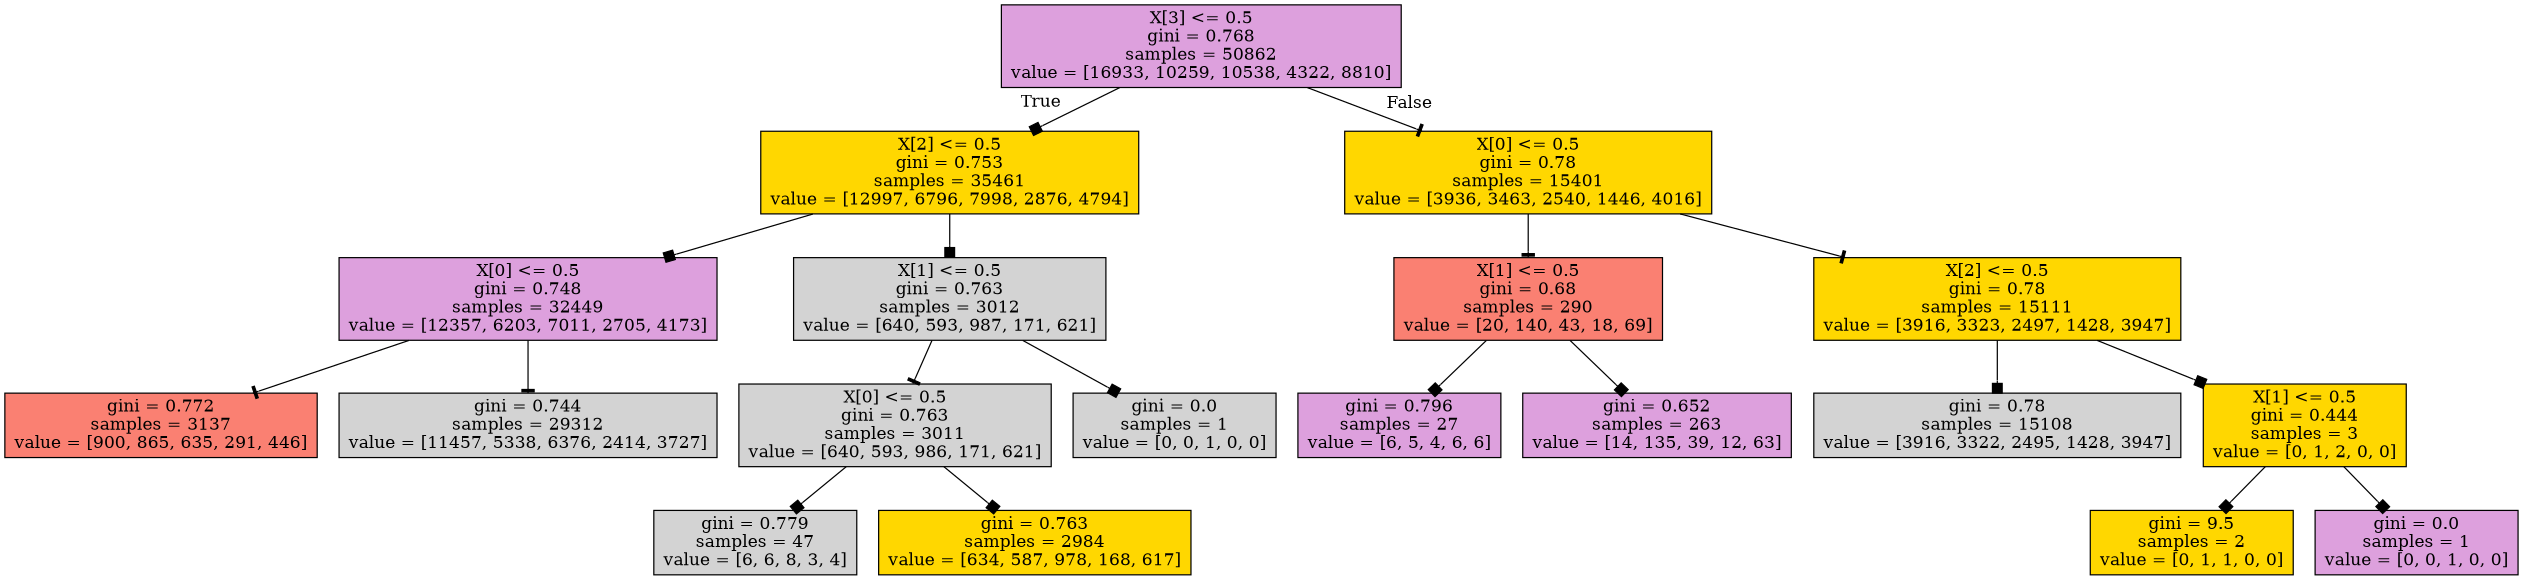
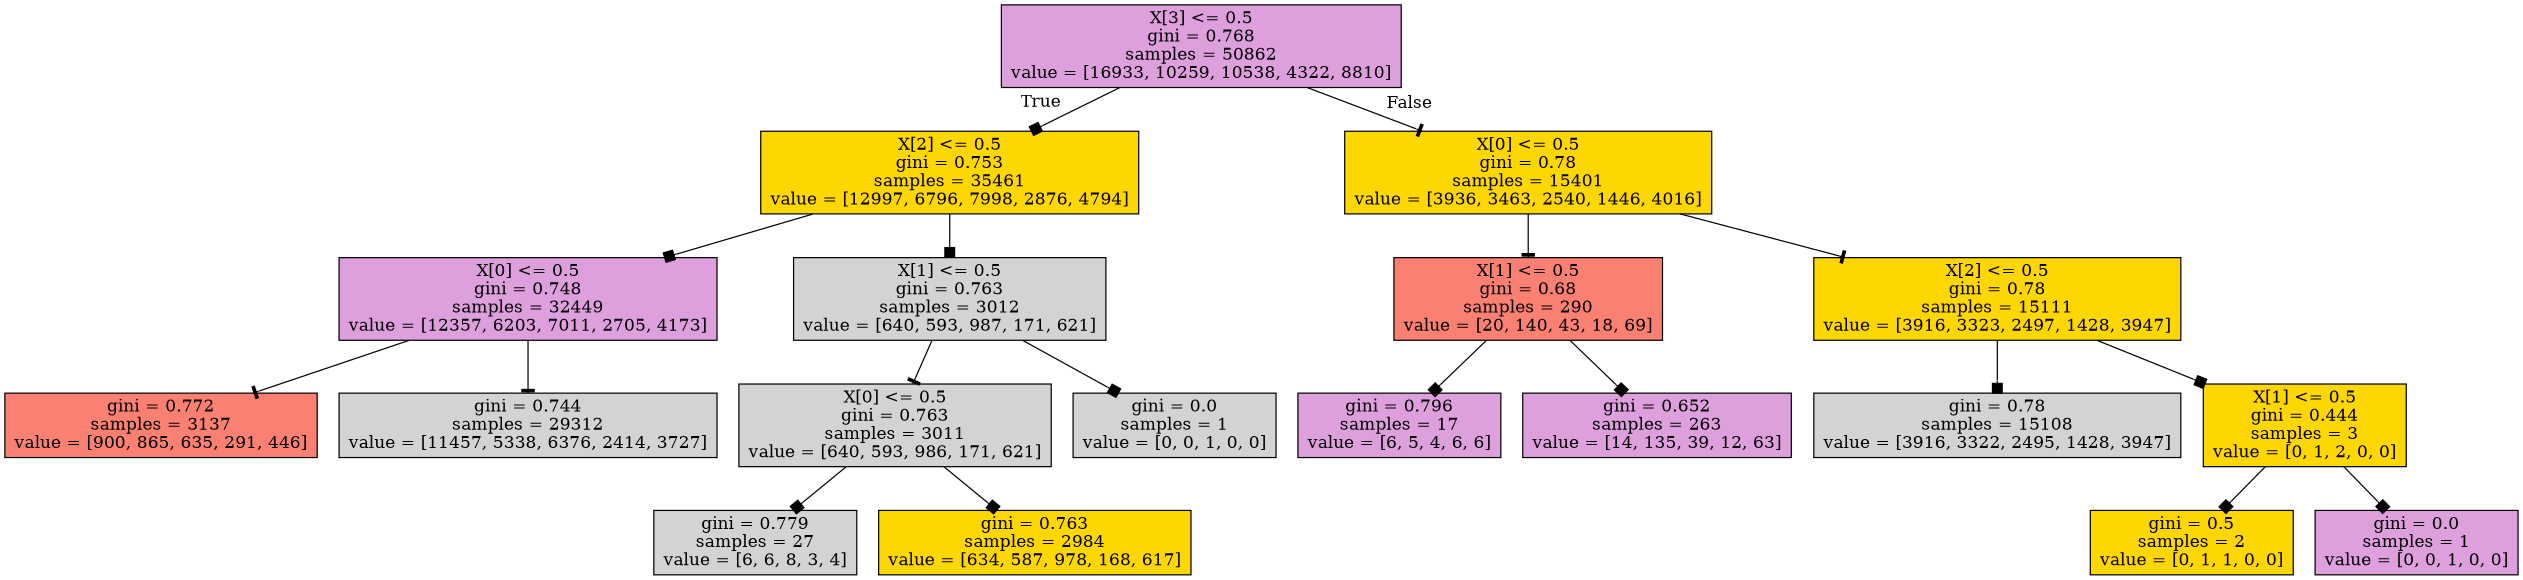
(1399, 425) -> (1399, 425)
(755, 543) -> (755, 543)
(2192, 543) -> (2192, 543)
